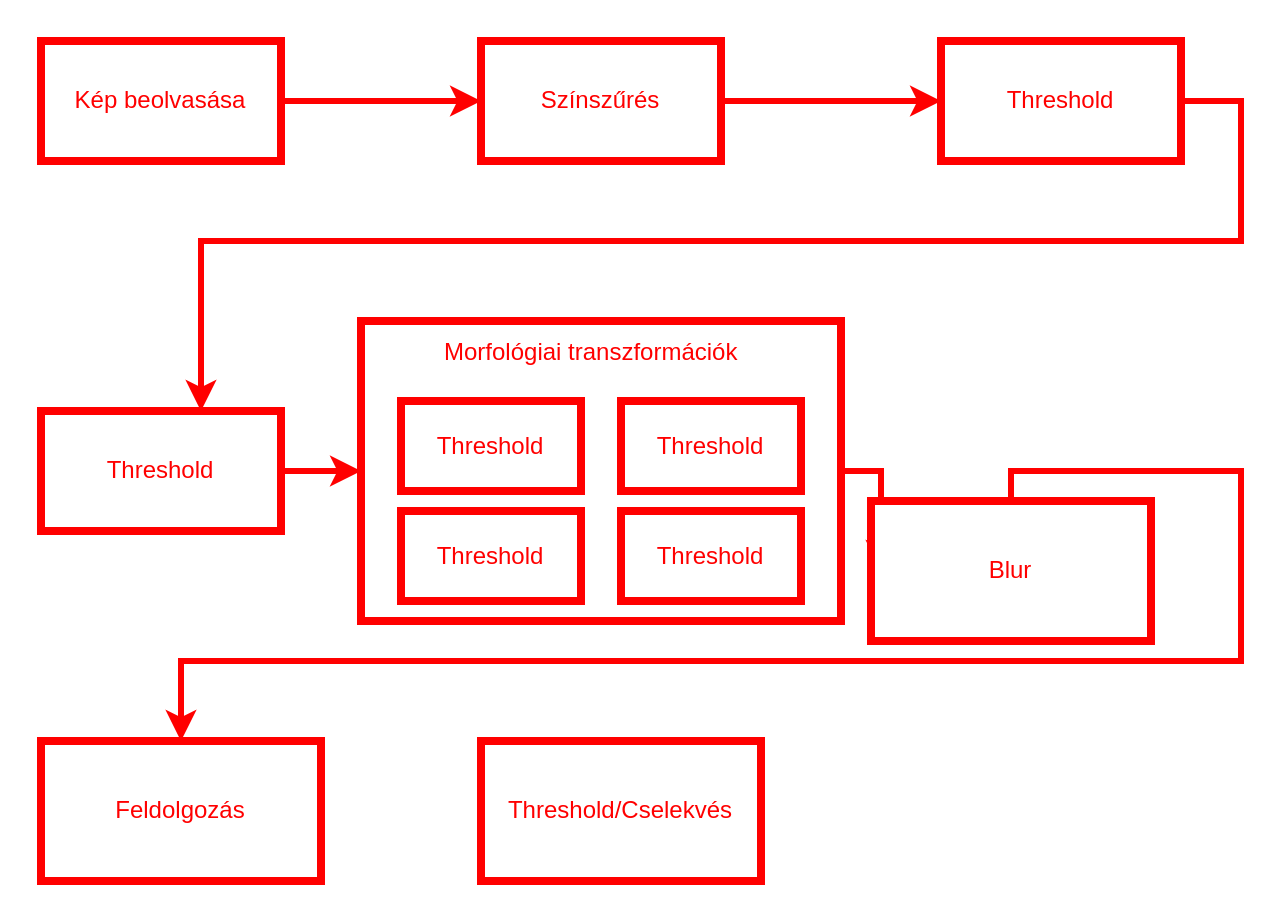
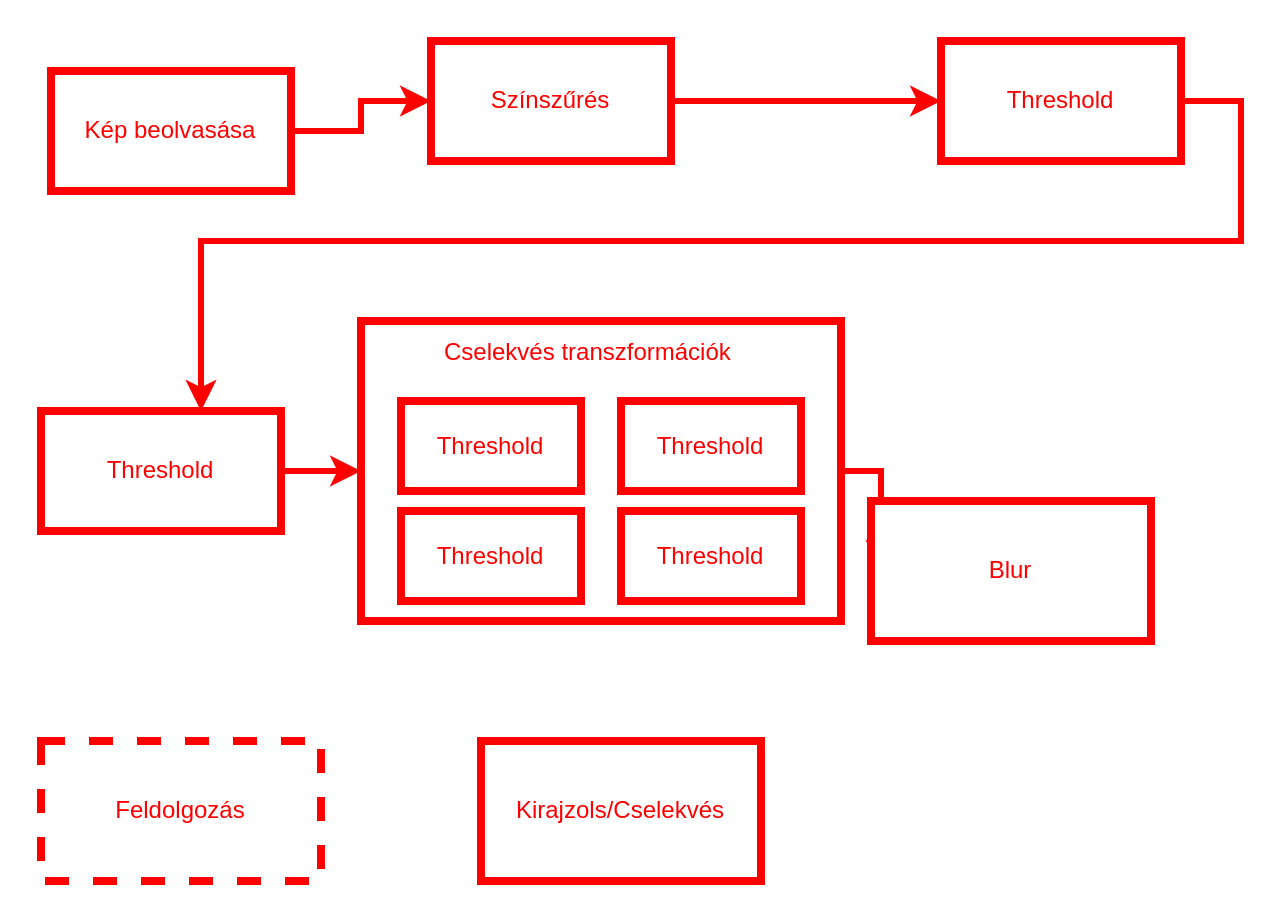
(161, 101) -> (171, 131)
(601, 101) -> (551, 101)
(611, 353) -> (604, 353)
(905, 661) -> none
(181, 811) -> (181, 811)
(621, 811) -> (621, 811)
